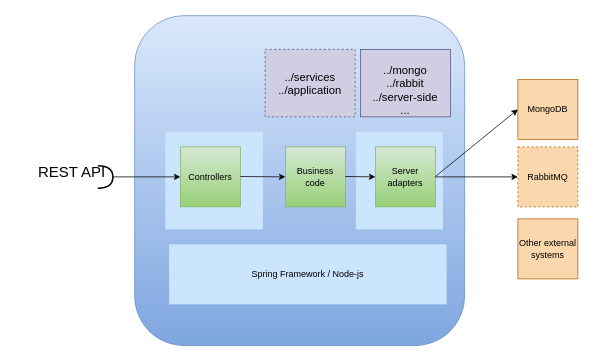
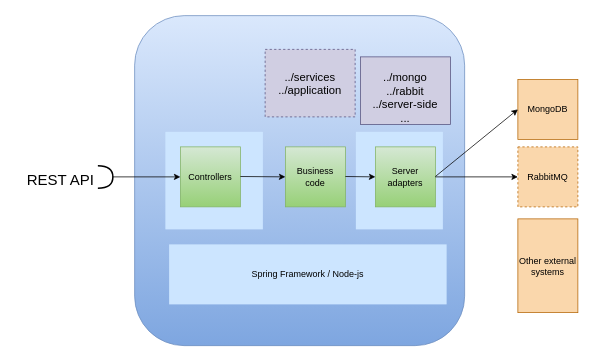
(405, 83) -> (405, 90)
(72, 135) -> (60, 143)
(548, 249) -> (548, 266)
